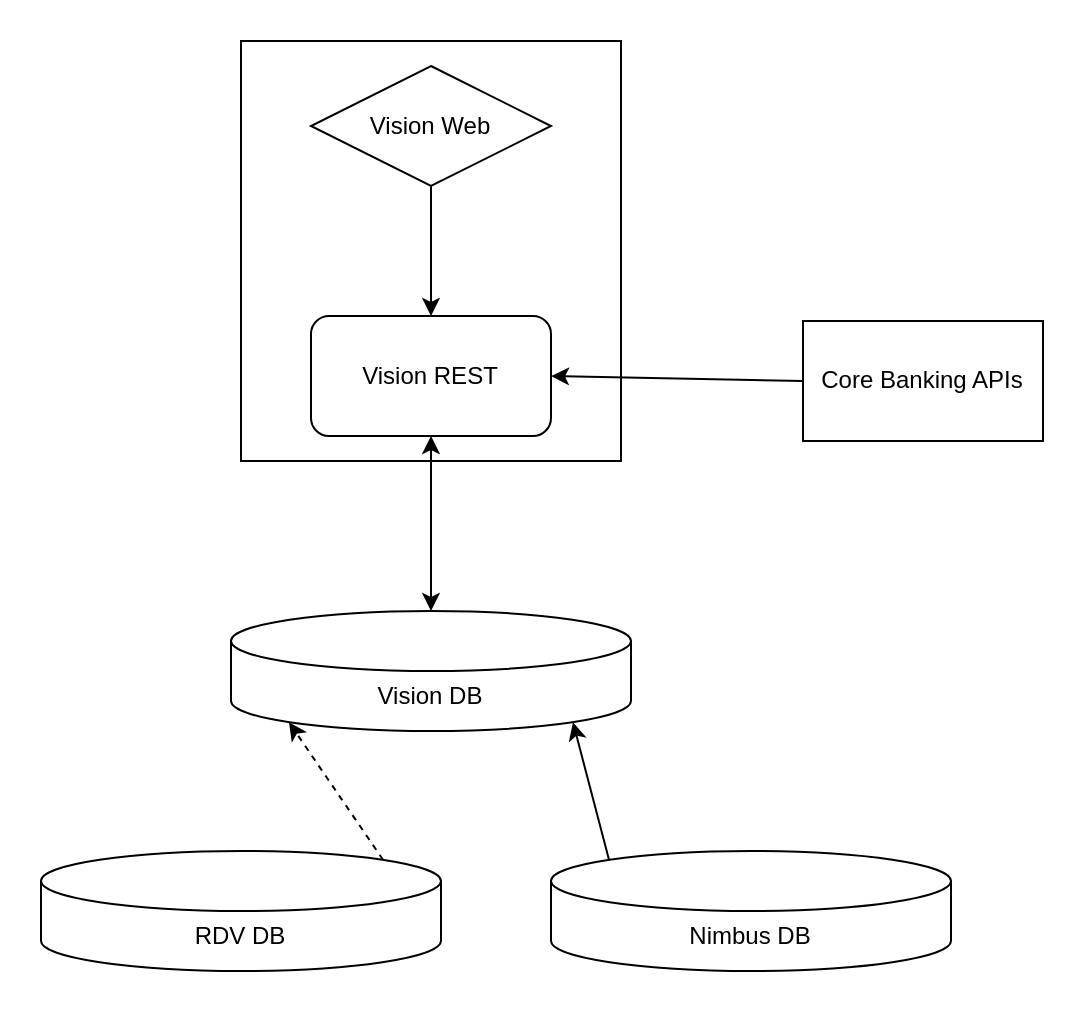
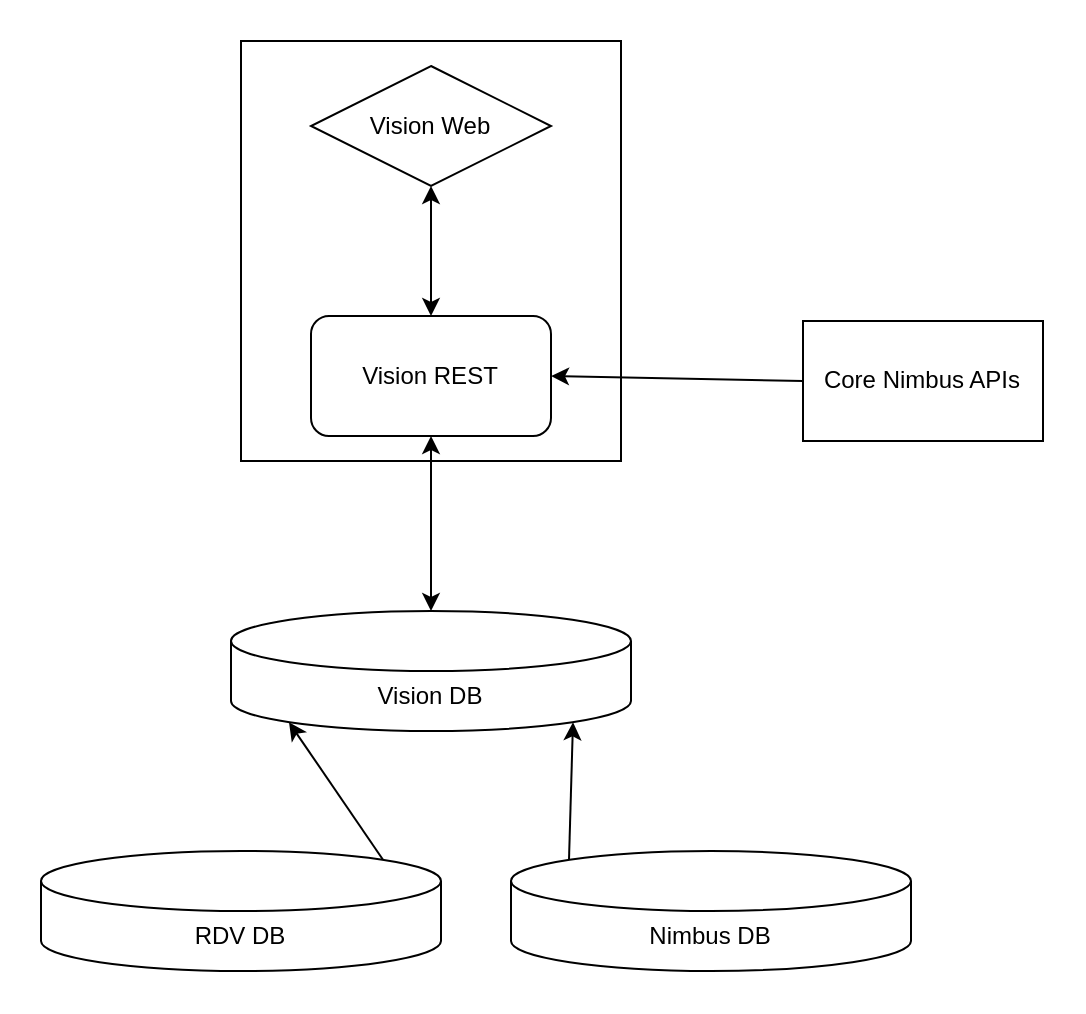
(431, 195) -> (431, 201)
(923, 381) -> (923, 381)
(339, 795) -> (339, 795)
(751, 911) -> (711, 911)
